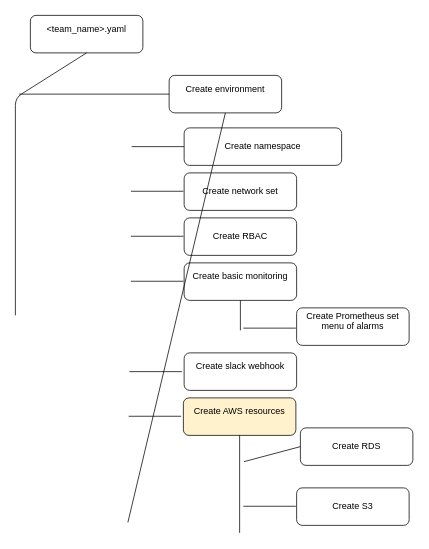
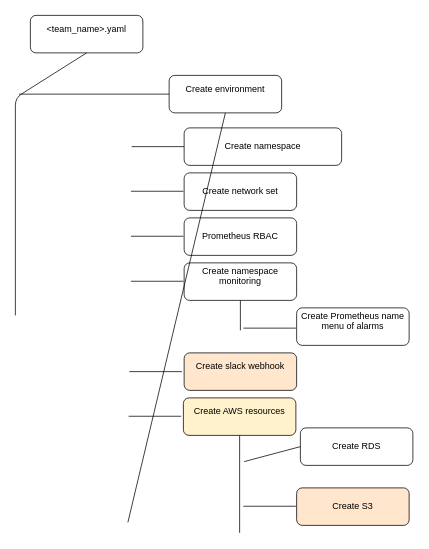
(240, 237) -> (240, 237)
(240, 282) -> (240, 282)
(353, 327) -> (353, 327)
(240, 372) -> (240, 372)
(353, 507) -> (353, 507)
